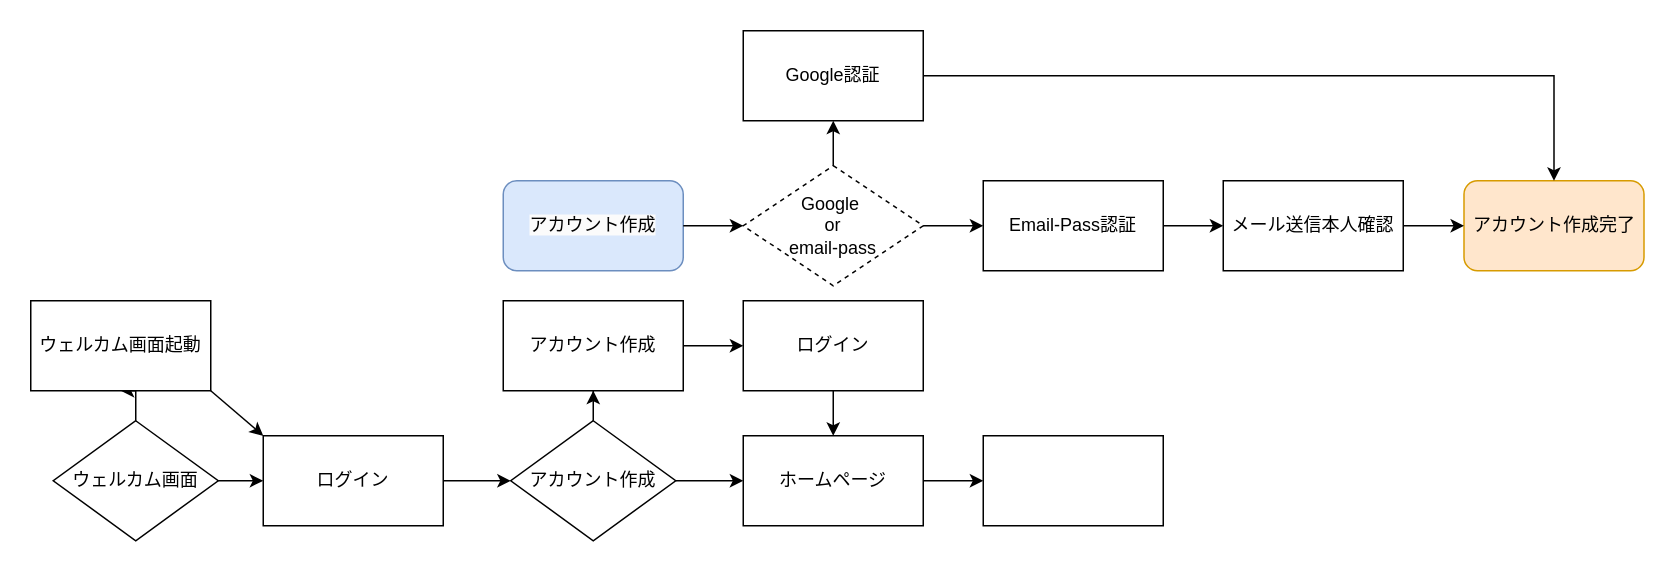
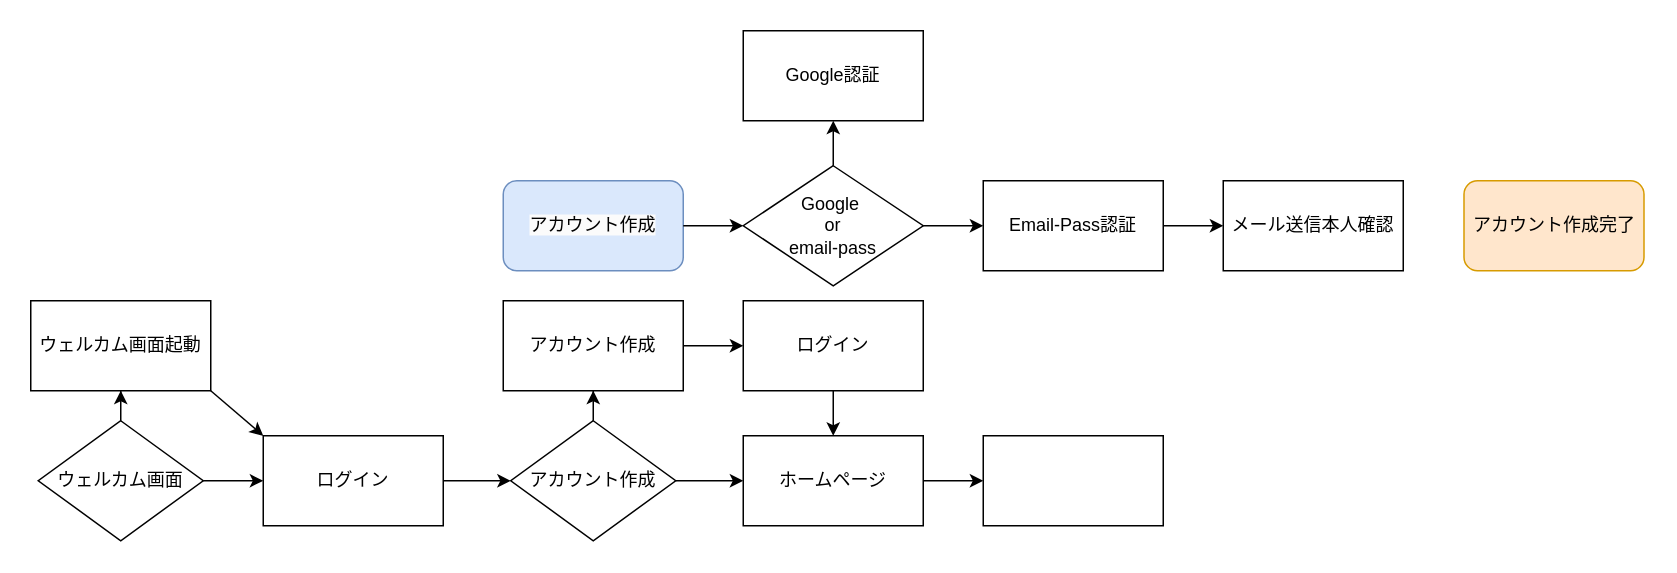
(1286, 76) -> none
(833, 226) -> (833, 226)
(1428, 226) -> none
(136, 481) -> (121, 481)
